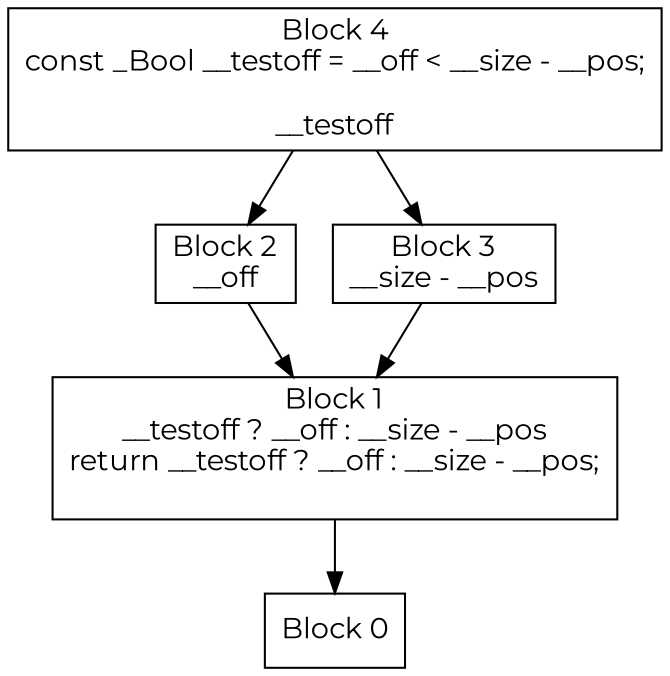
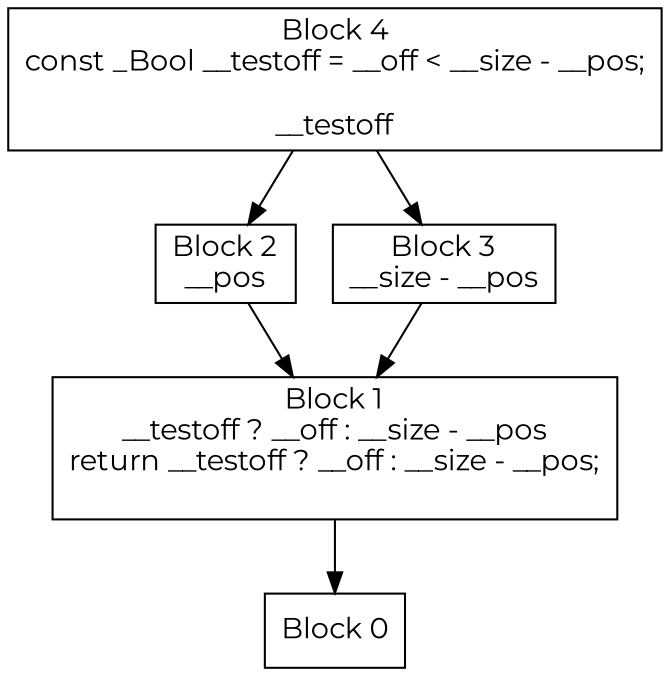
(226, 264) -> (226, 264)
